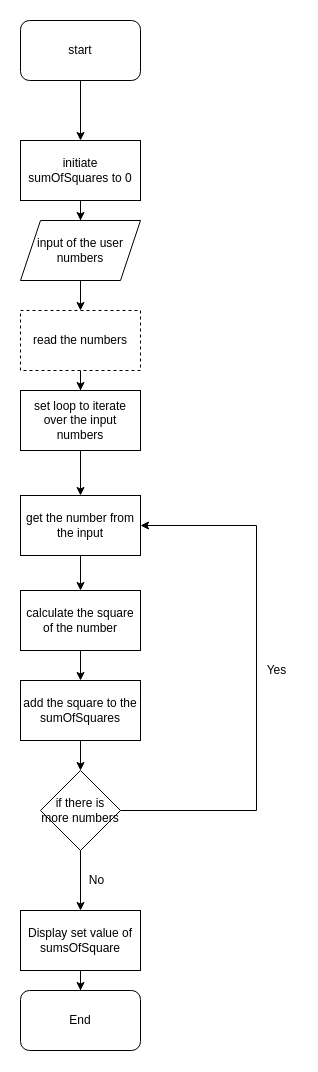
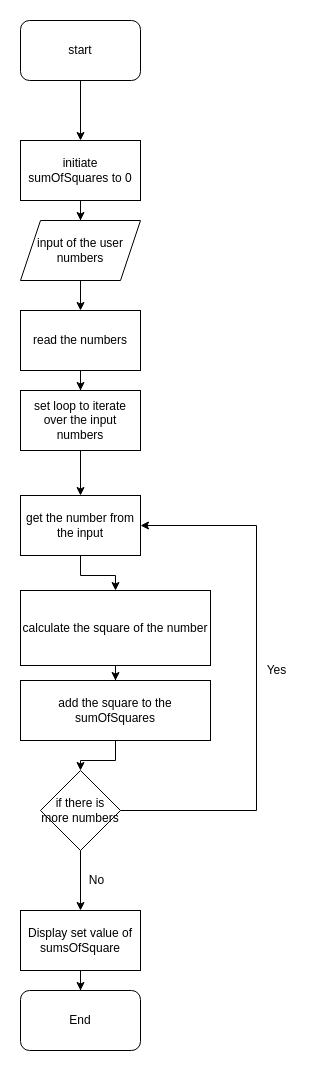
(81, 341) -> (81, 341)
(81, 621) -> (116, 628)
(81, 711) -> (116, 711)
